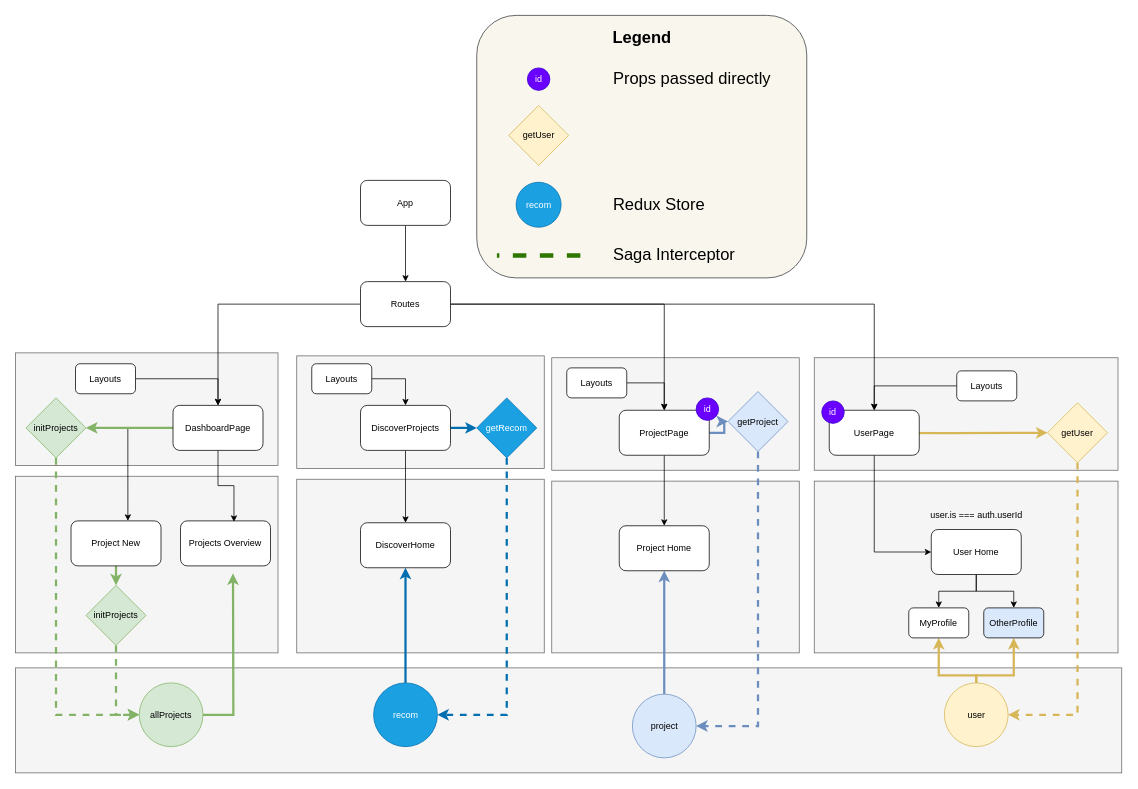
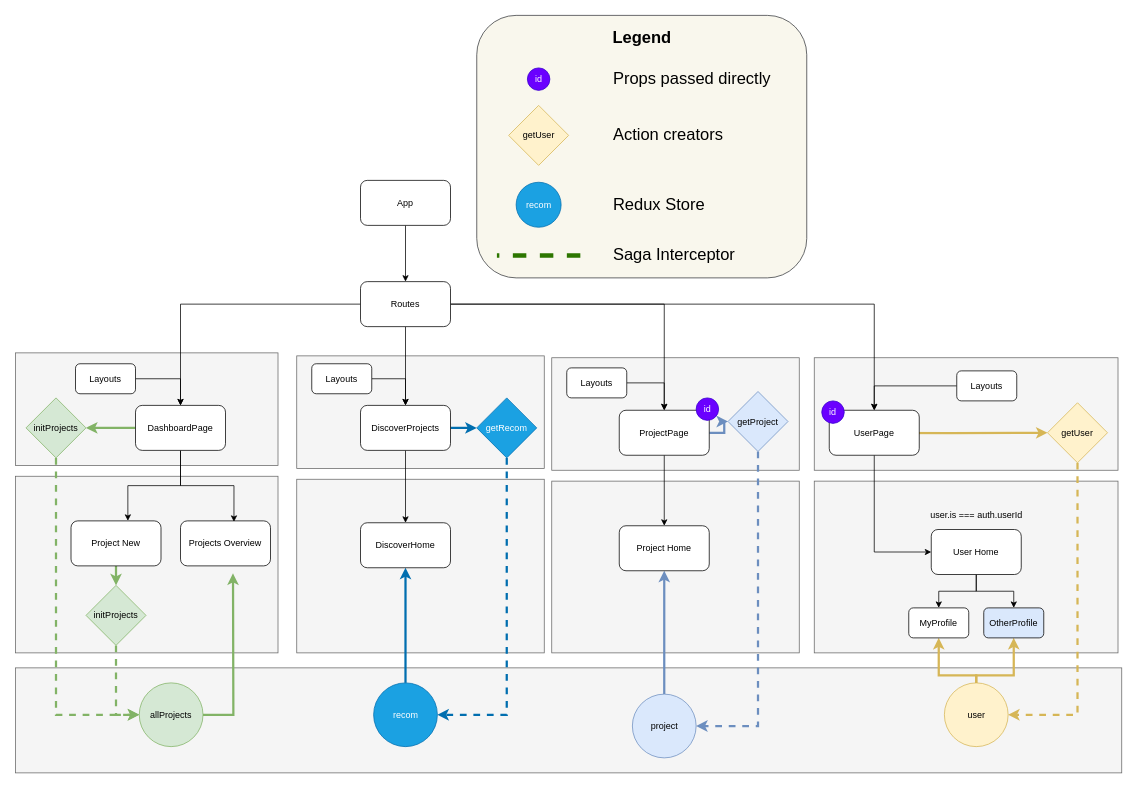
none -> (703, 135)
none -> (405, 351)
(218, 428) -> (180, 428)
